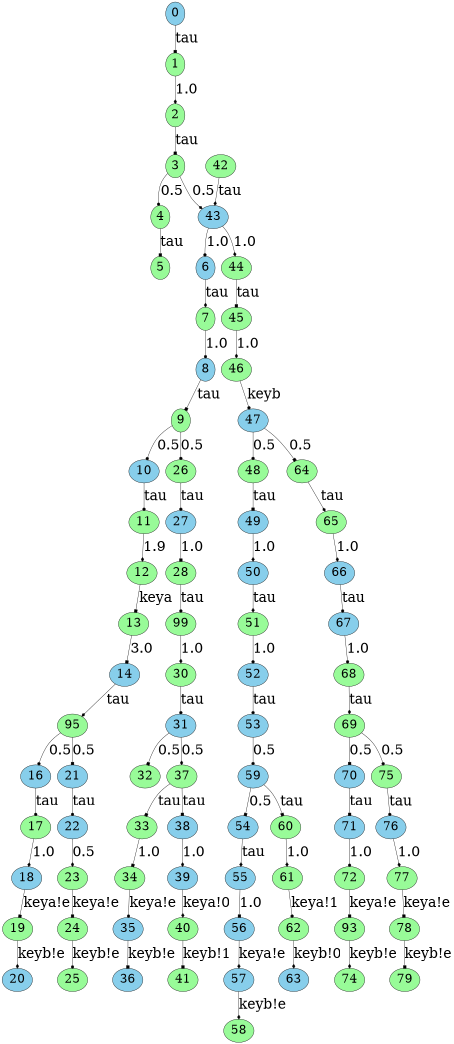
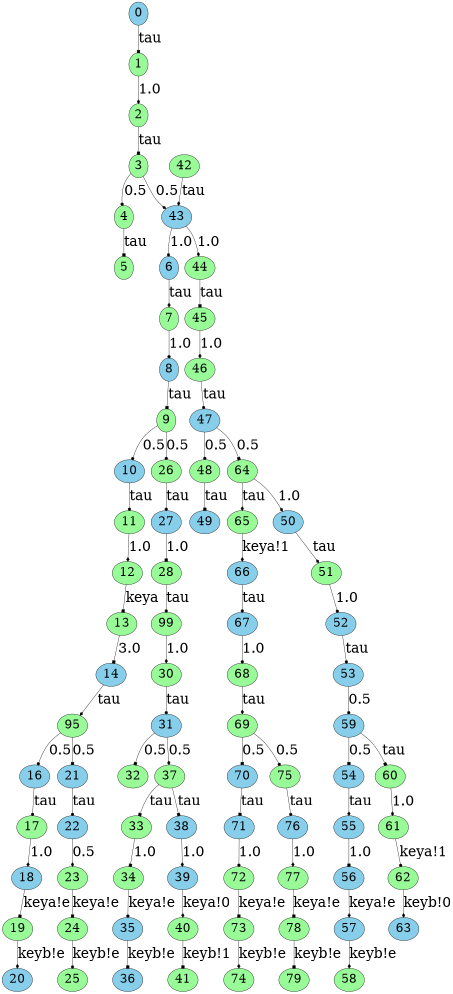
(264, 395) -> (215, 395)
(253, 545) -> (269, 492)
(154, 548) -> (140, 548)
(348, 548) -> (266, 548)
(350, 929) -> (239, 929)
